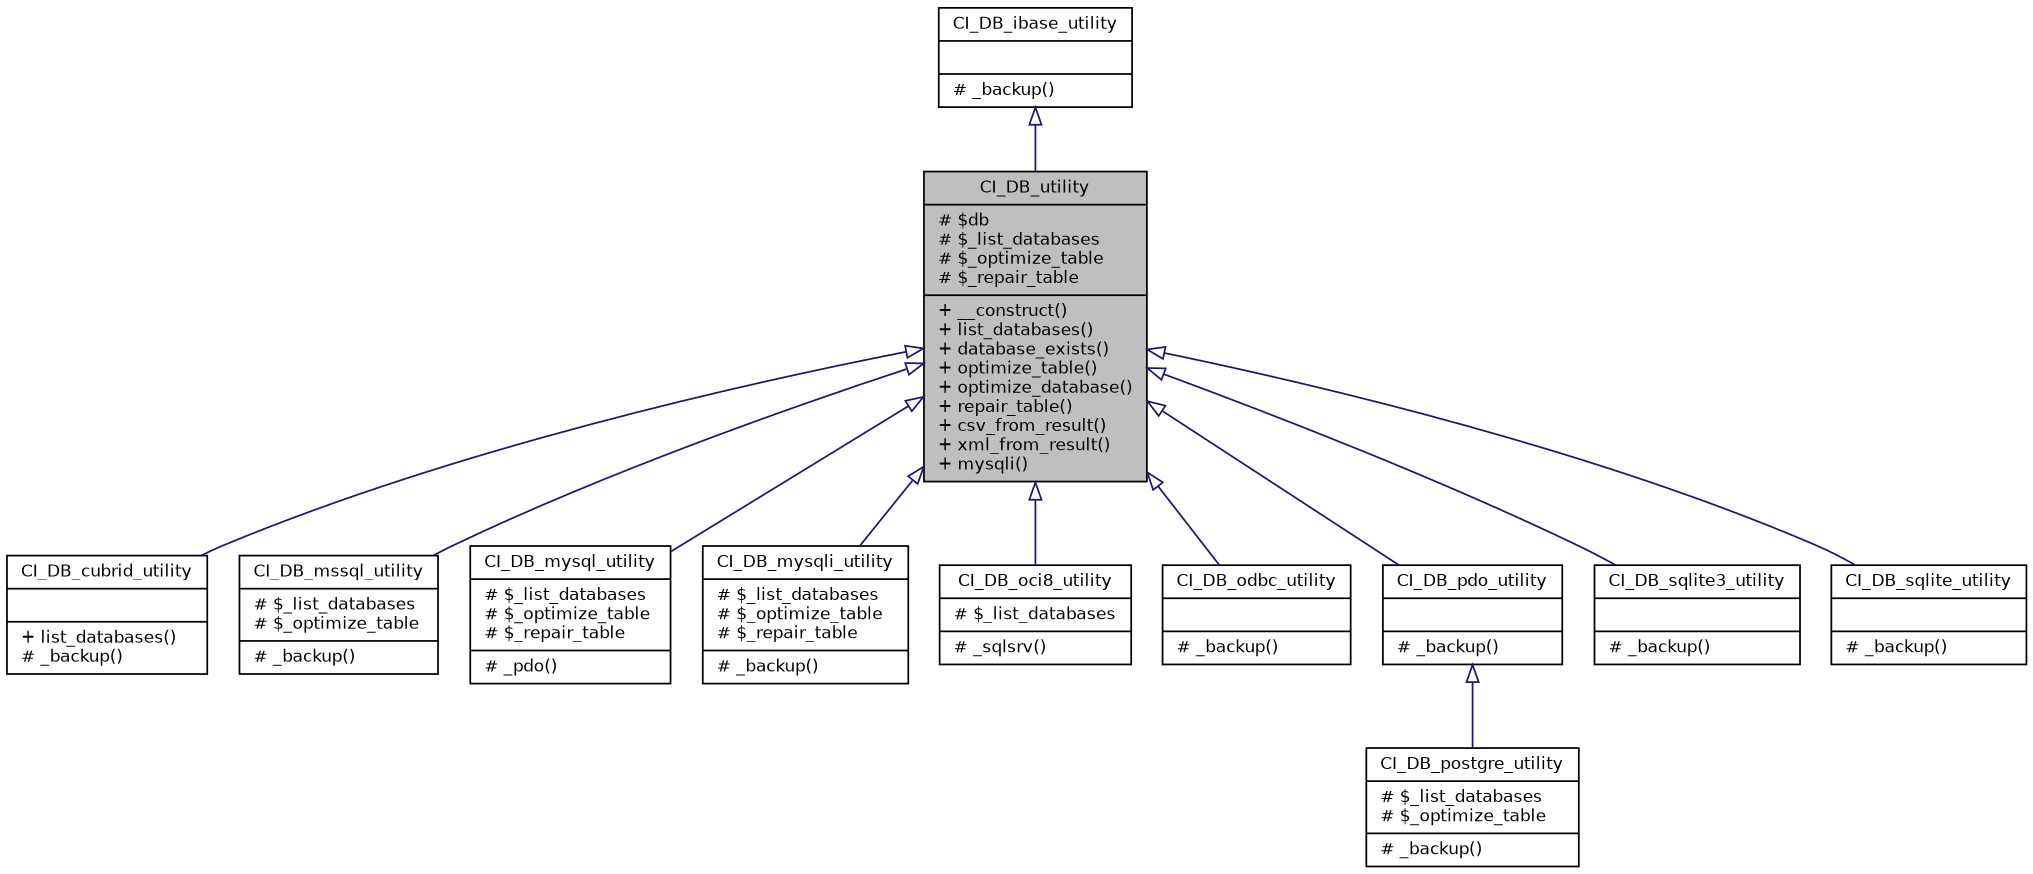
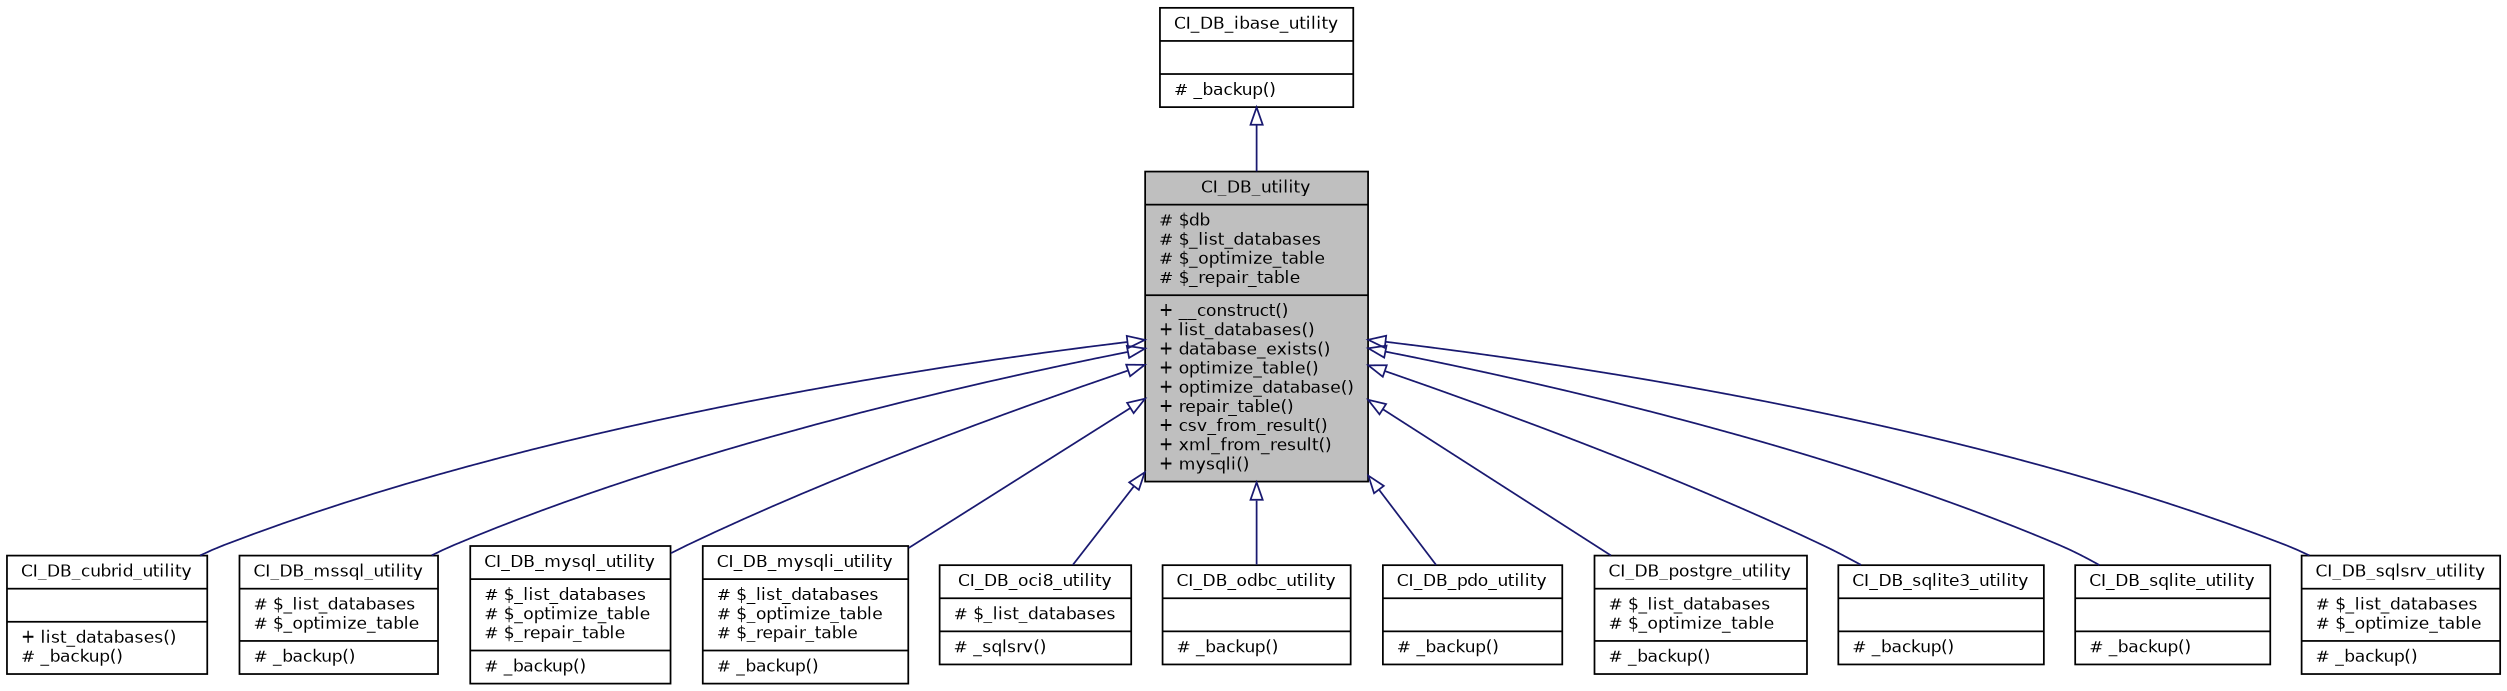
none -> (2401, 615)
(522, 666) -> (536, 666)
(1473, 715) -> (1497, 482)
